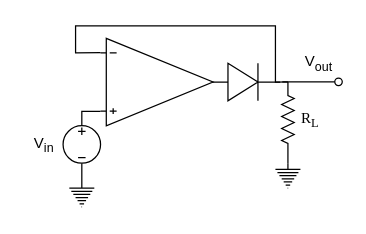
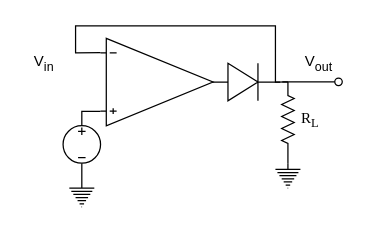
(44, 144) -> (44, 63)
